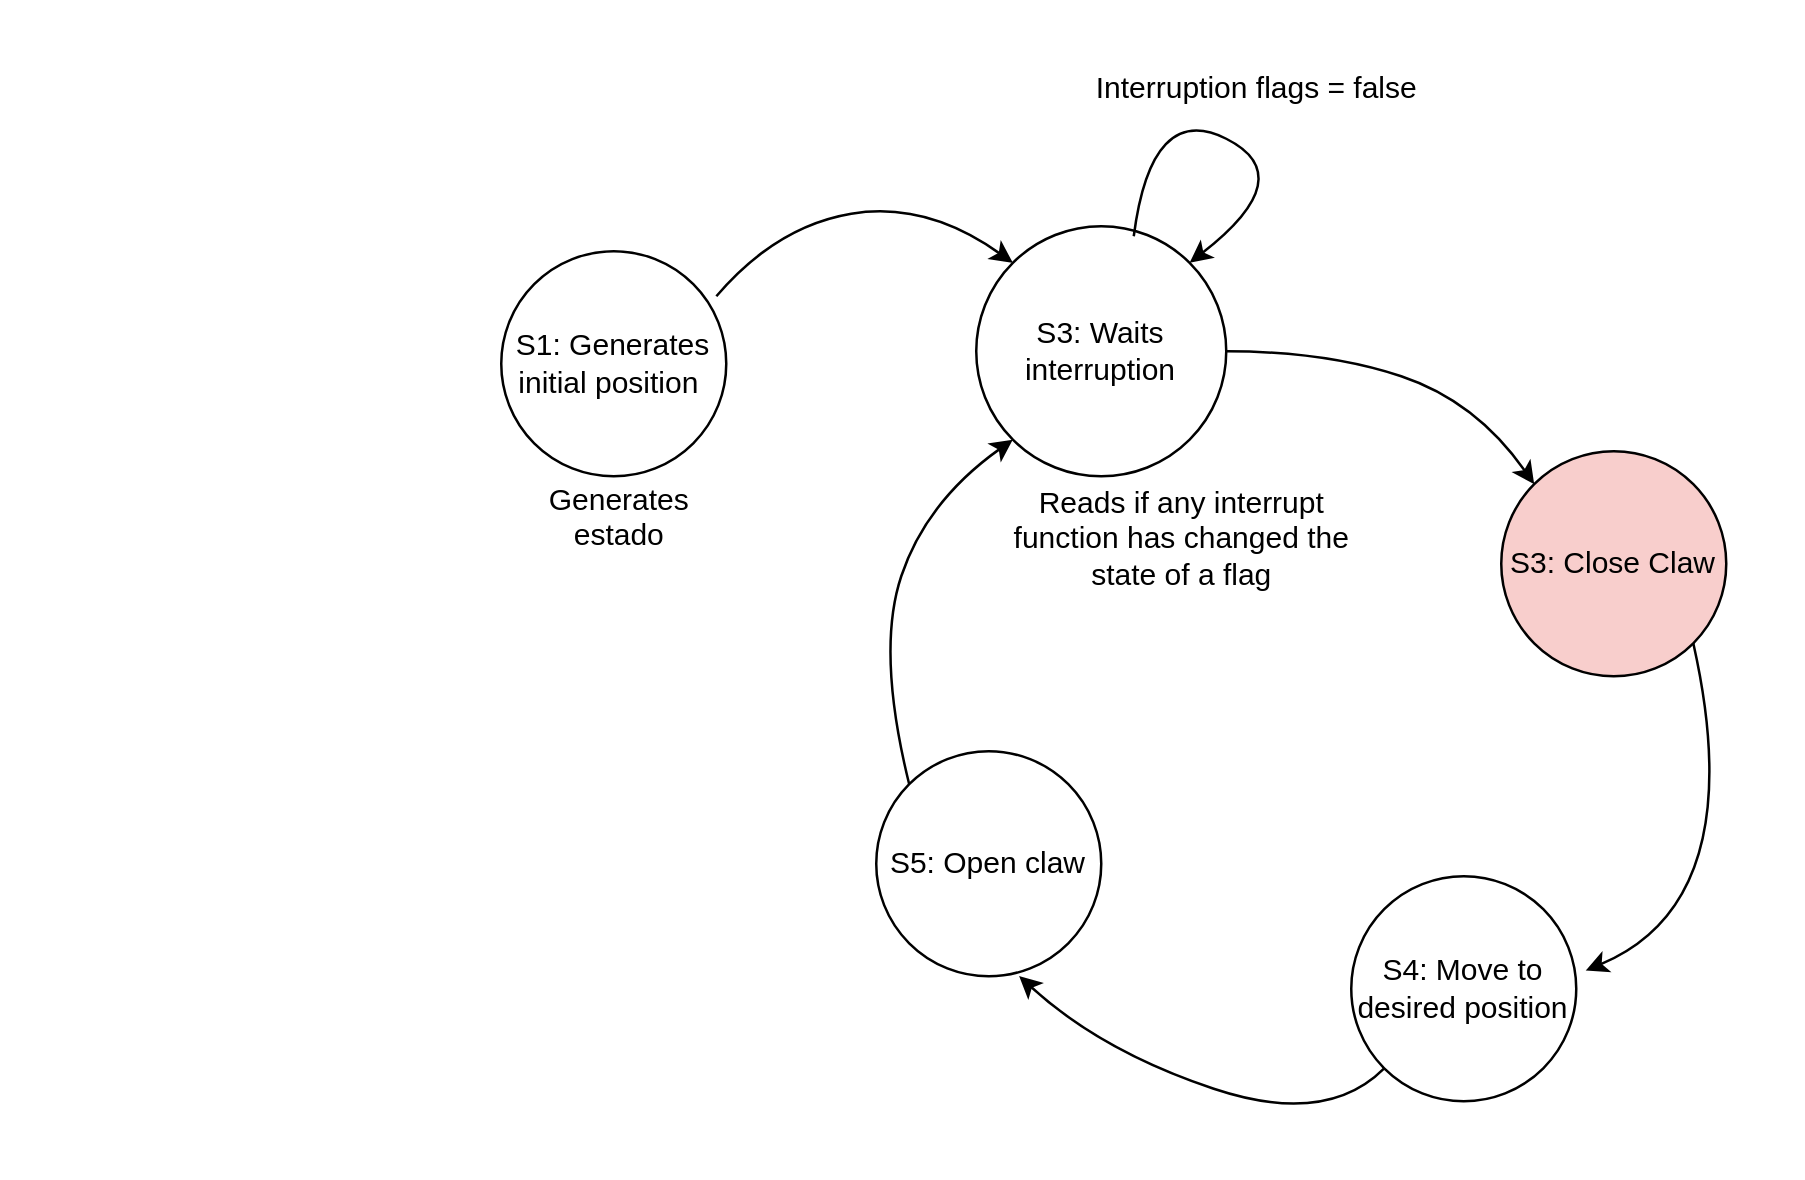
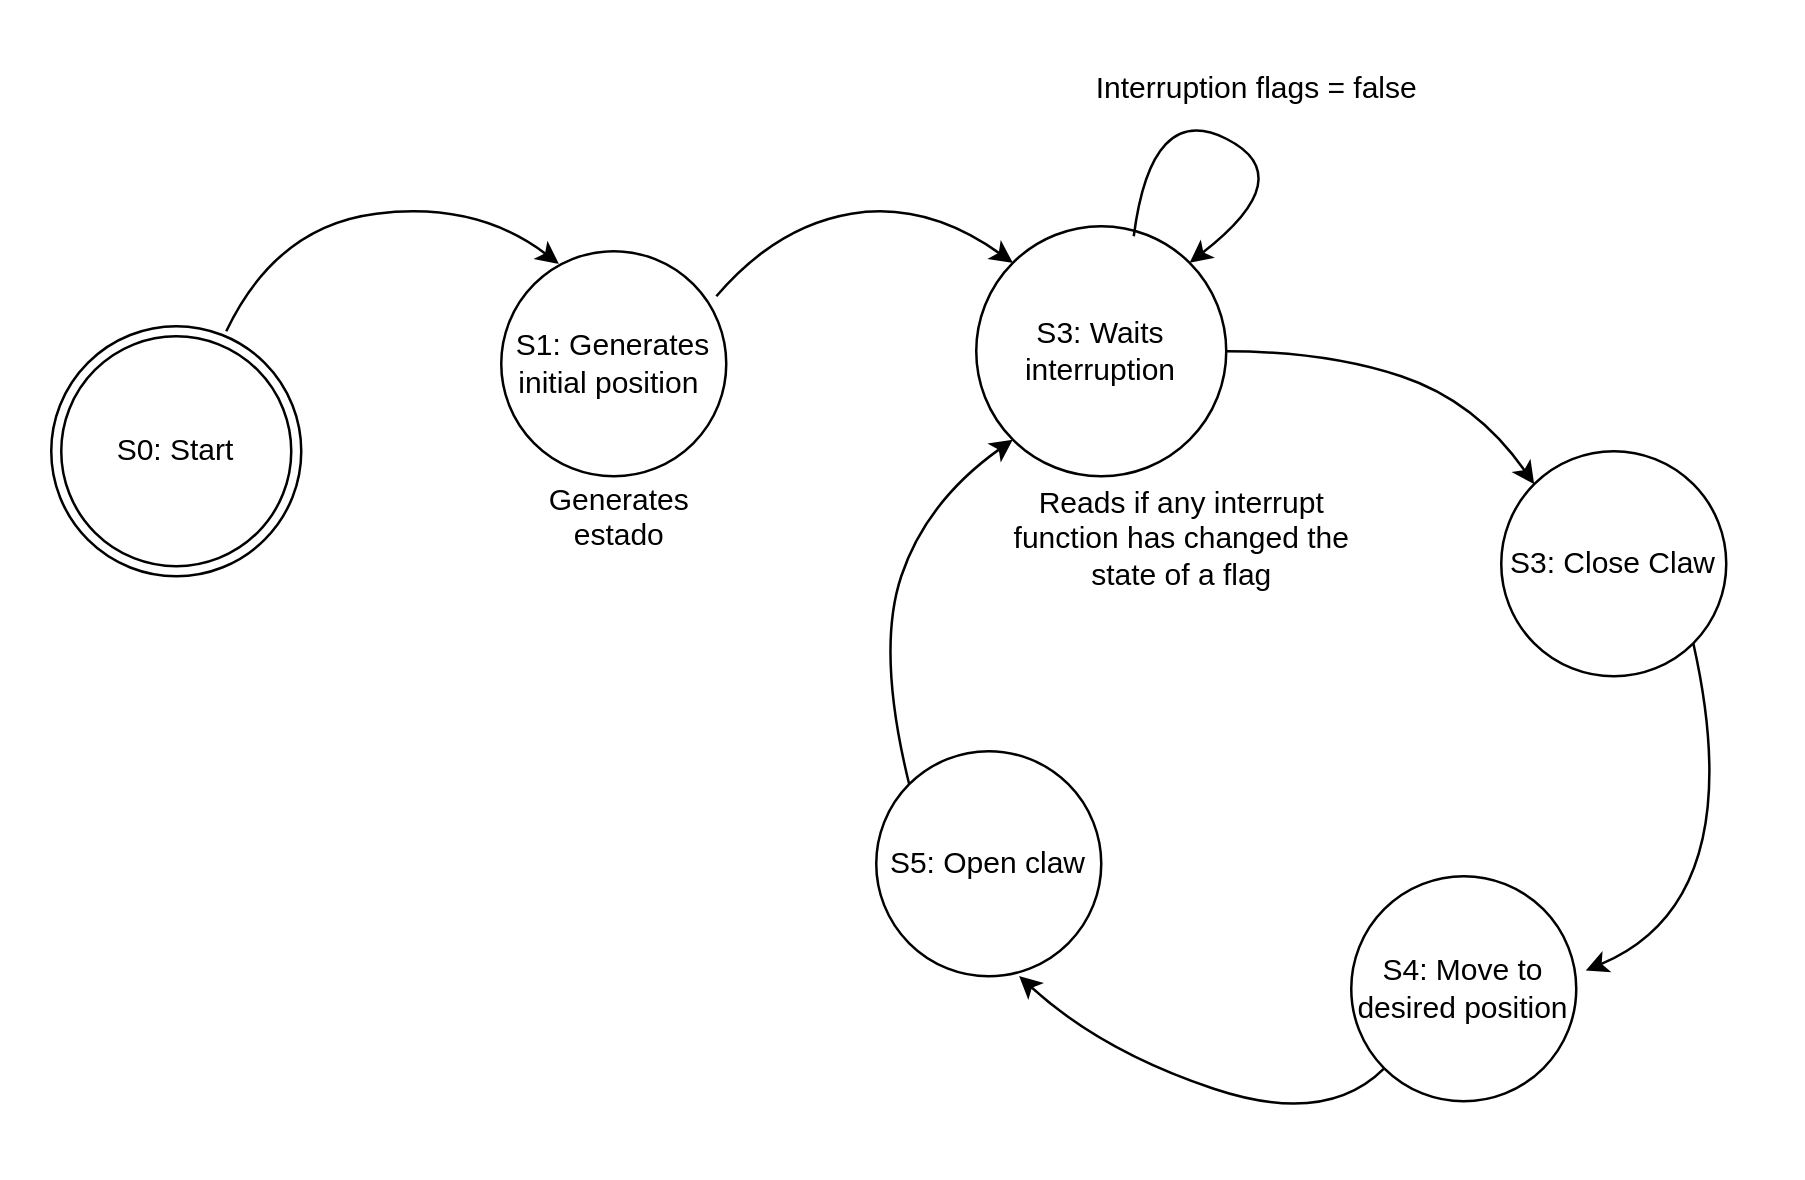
none -> (367, 215)
none -> (176, 451)
(1614, 564) -> (1614, 564)
